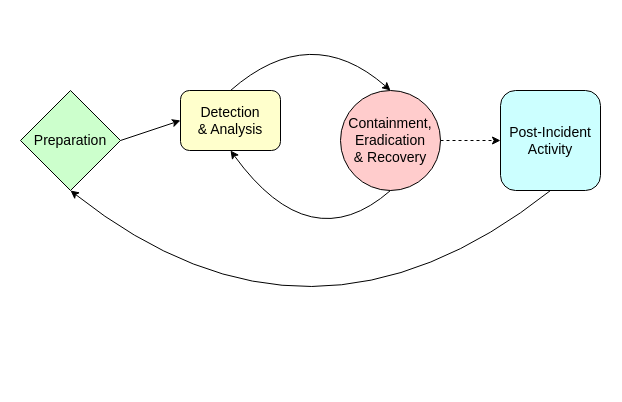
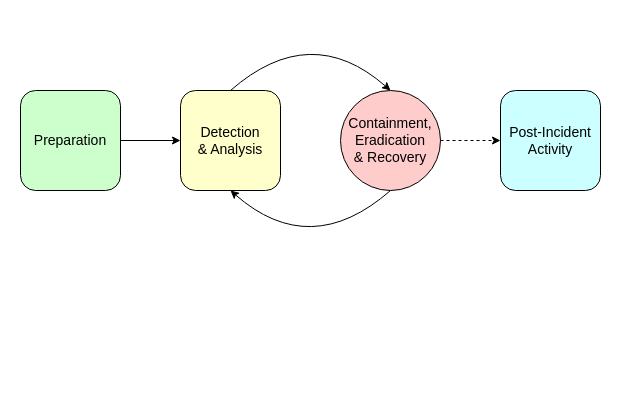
(231, 121) -> (231, 141)
(71, 141) -> (71, 141)
(314, 286) -> none
